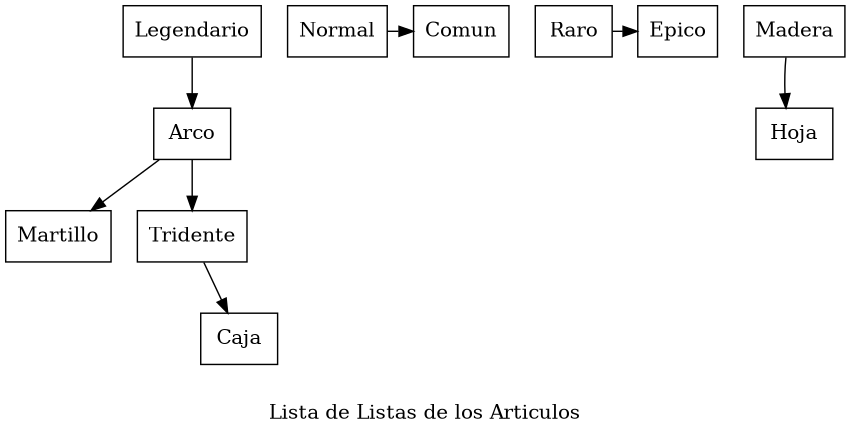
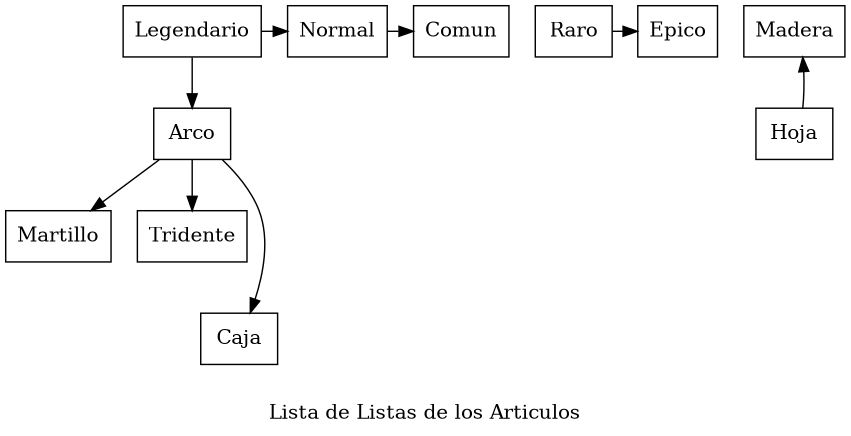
none -> (267, 31)
(785, 76) -> (804, 90)
(213, 281) -> (263, 224)
